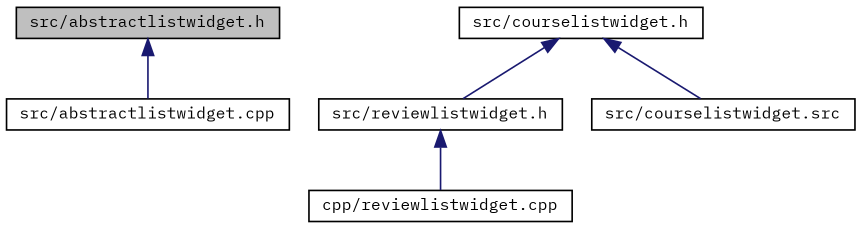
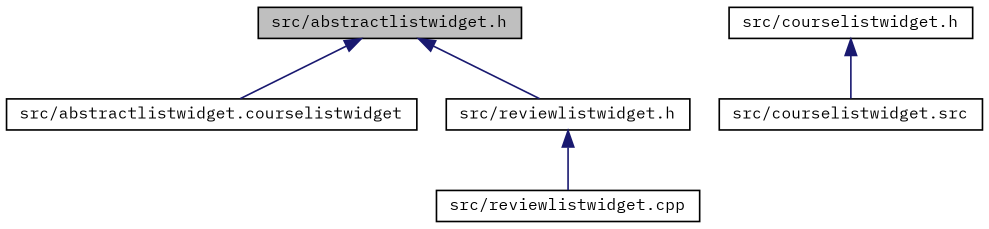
(504, 73) -> (486, 72)
(148, 114) -> (212, 114)
(441, 206) -> (568, 206)
